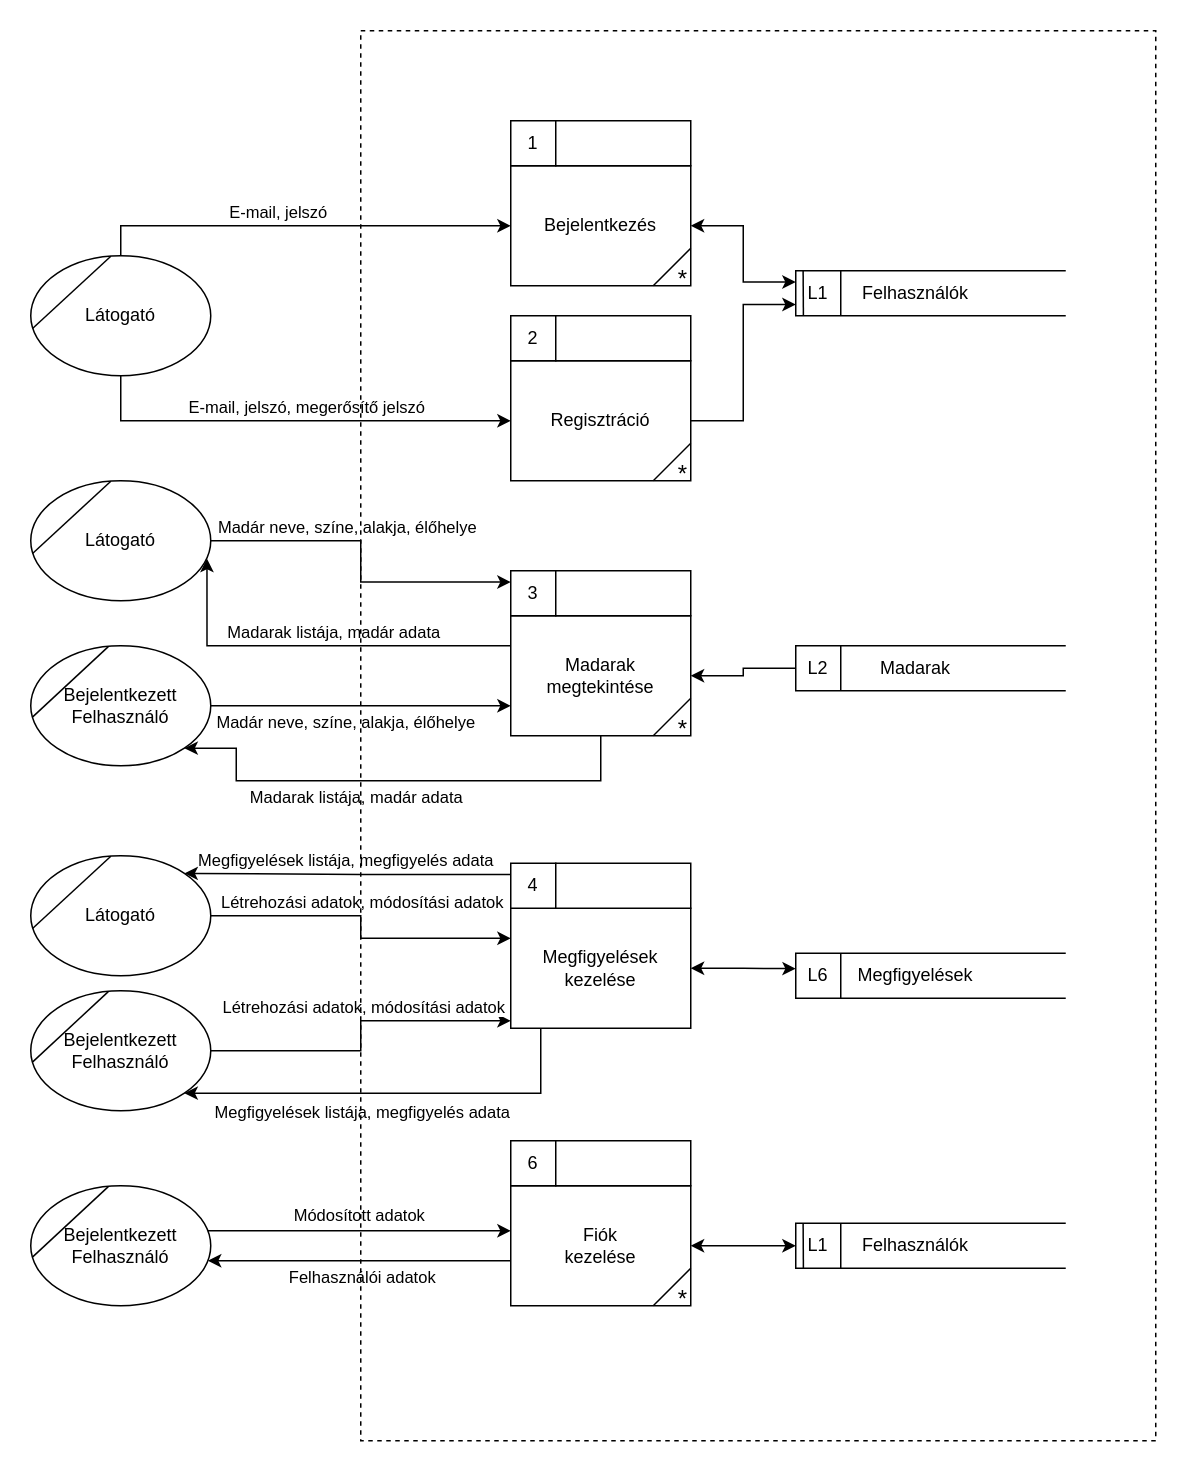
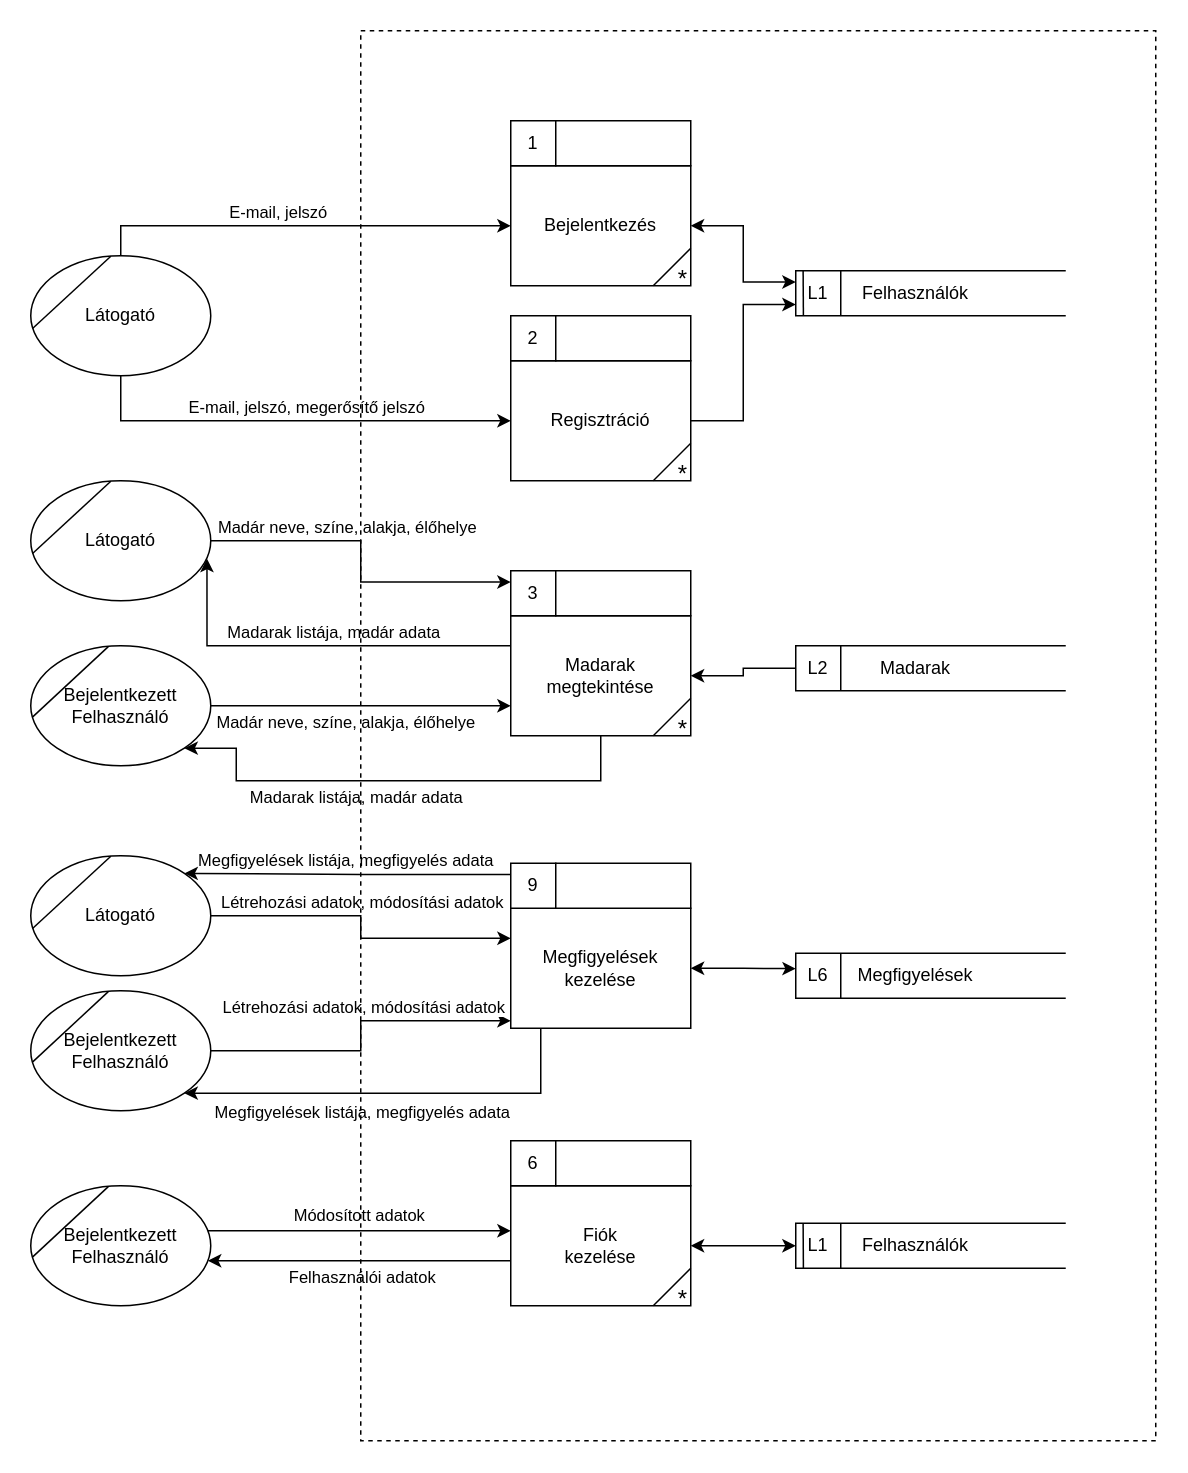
(533, 886) -> (533, 886)
